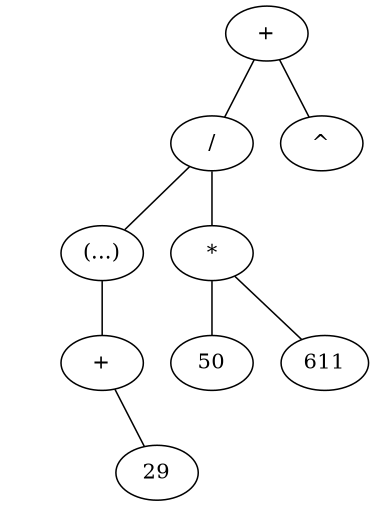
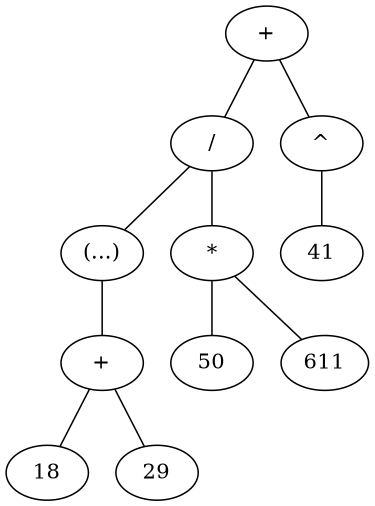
none -> (322, 253)
none -> (47, 473)
